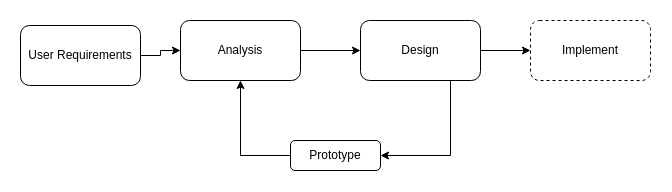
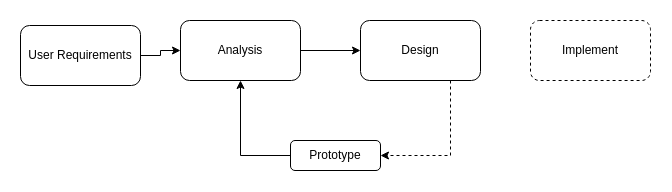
(502, 51) -> none
(451, 150) -> (451, 150)
